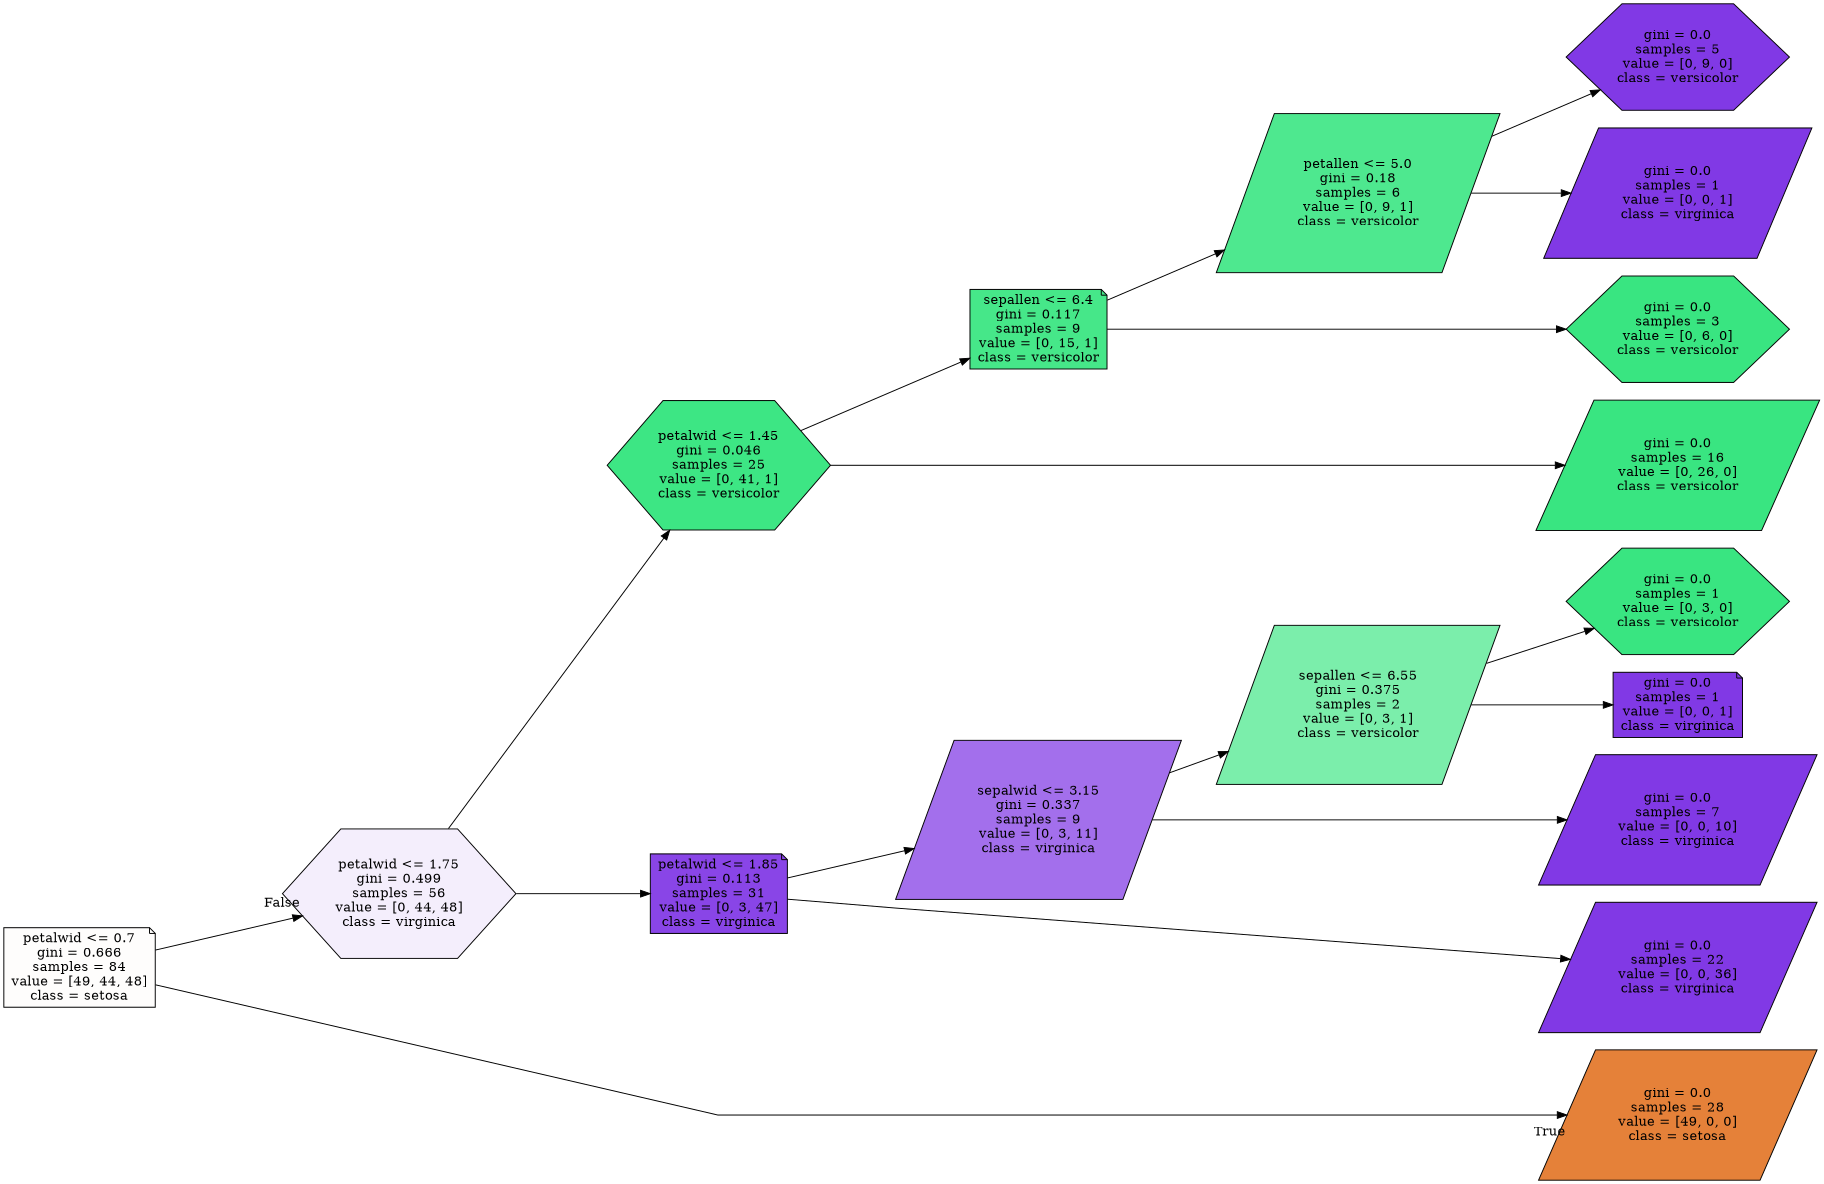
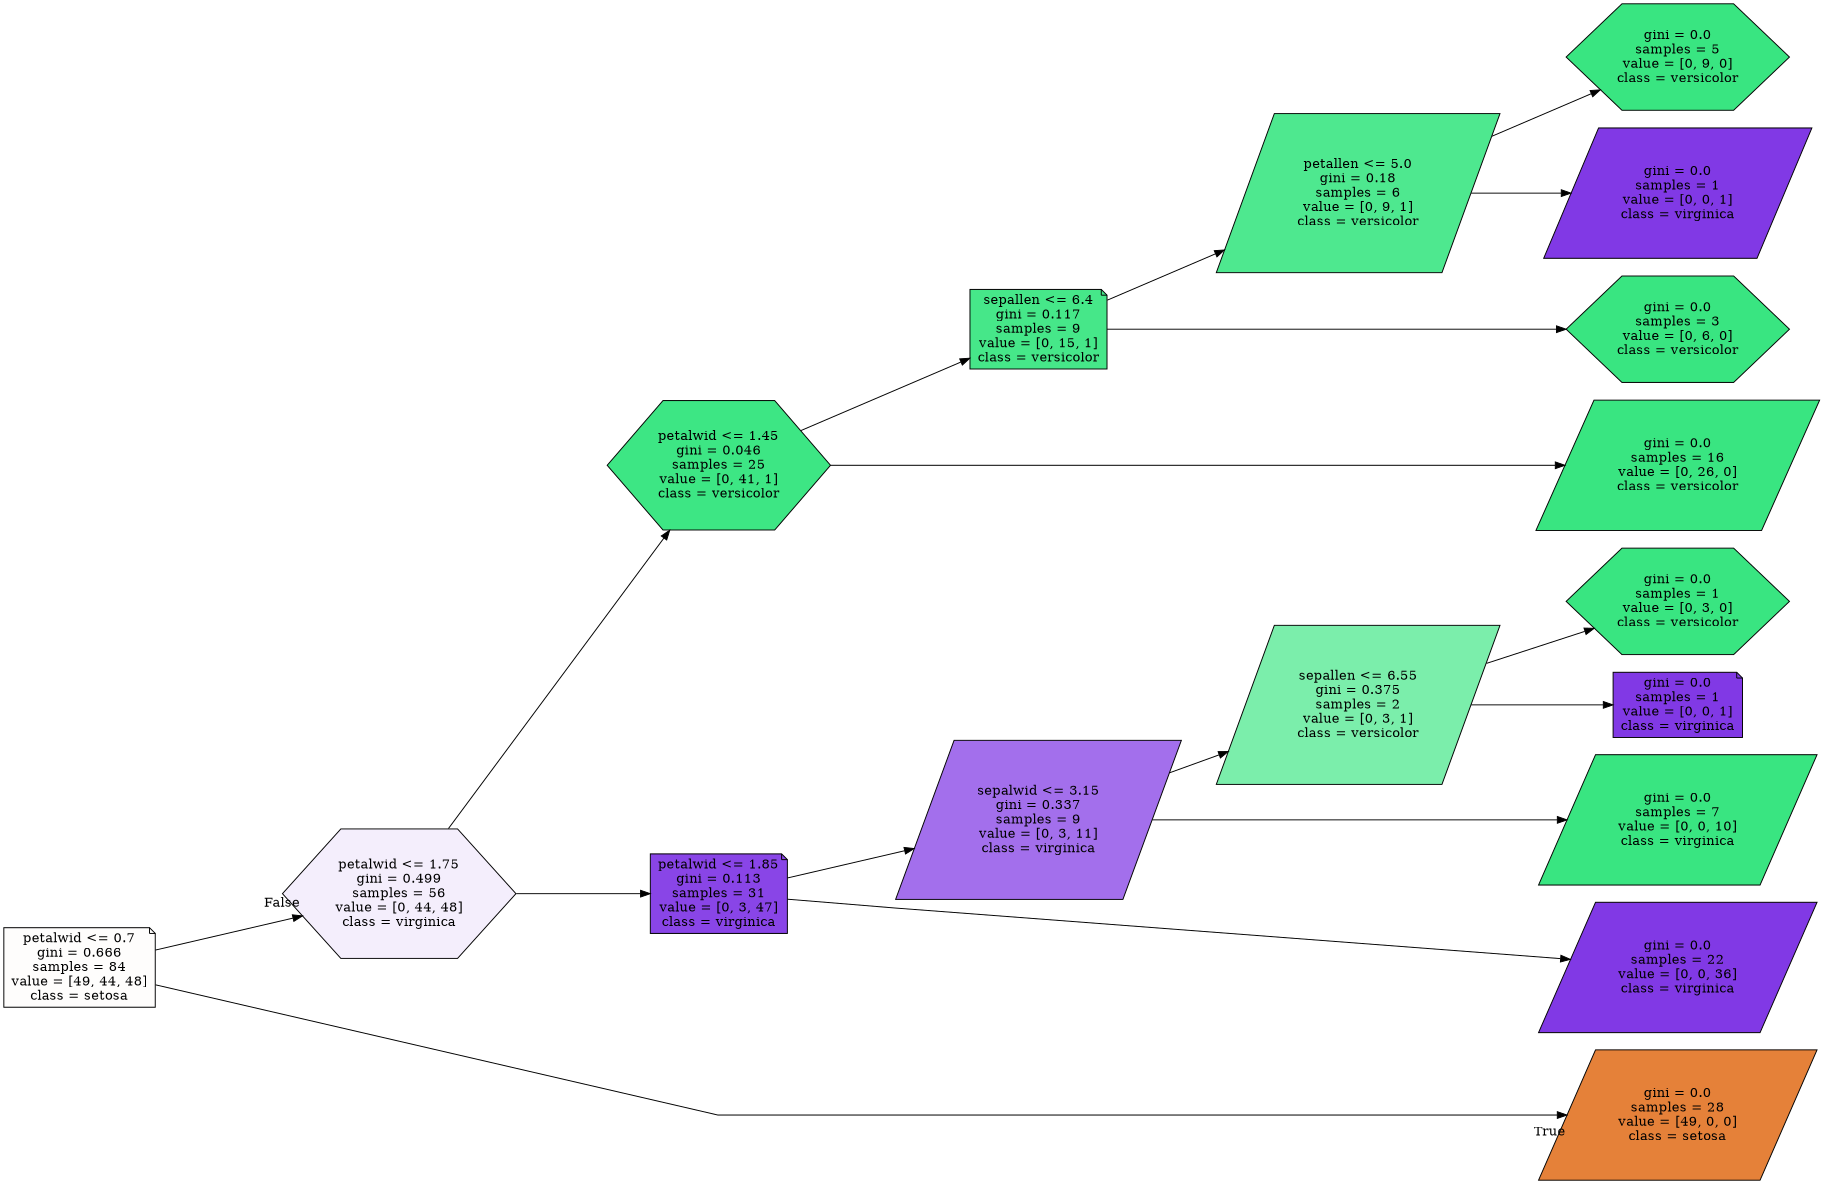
(1678, 57) -> (1678, 57)
(1678, 820) -> (1678, 820)
